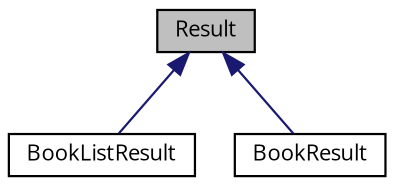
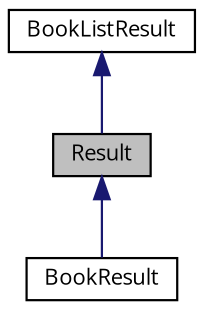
(146, 102) -> (102, 105)
